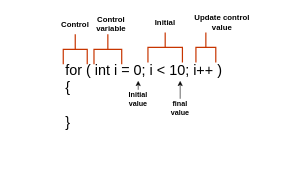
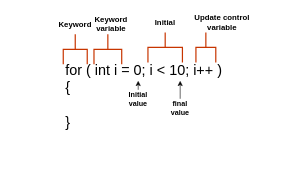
(222, 22) -> (222, 22)
(75, 24) -> (75, 24)
(111, 24) -> (111, 24)
